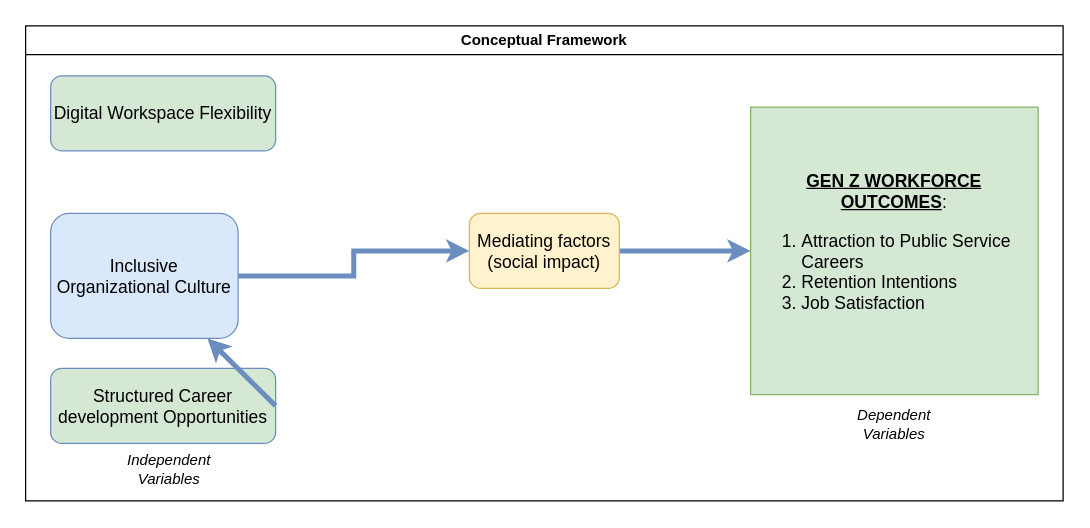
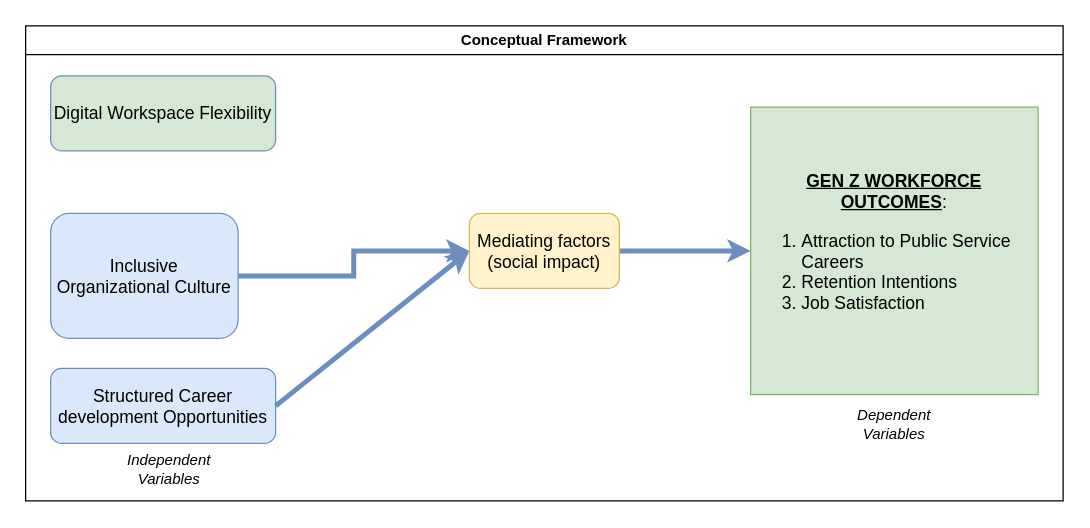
(247, 377) -> (366, 333)
(163, 406) -> (163, 406)
